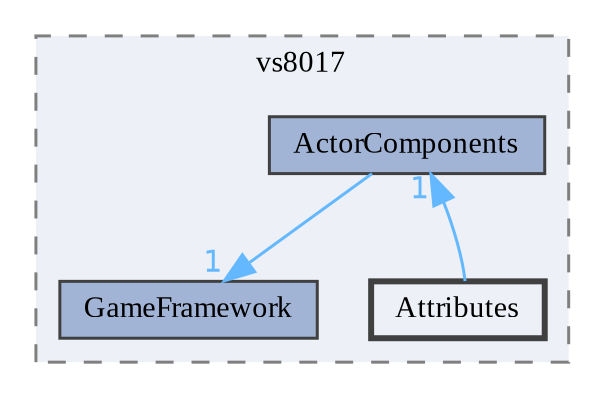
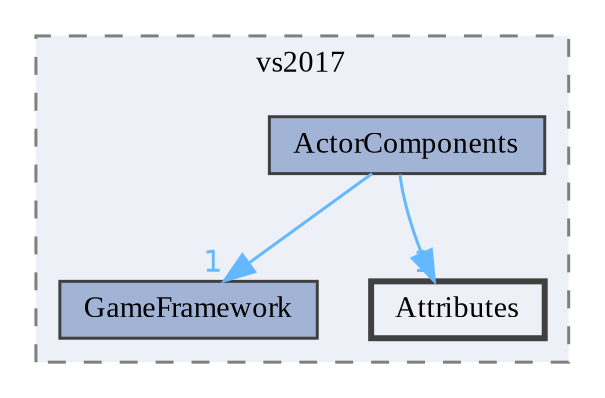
(302, 64) -> (302, 64)
(457, 241) -> (408, 215)
